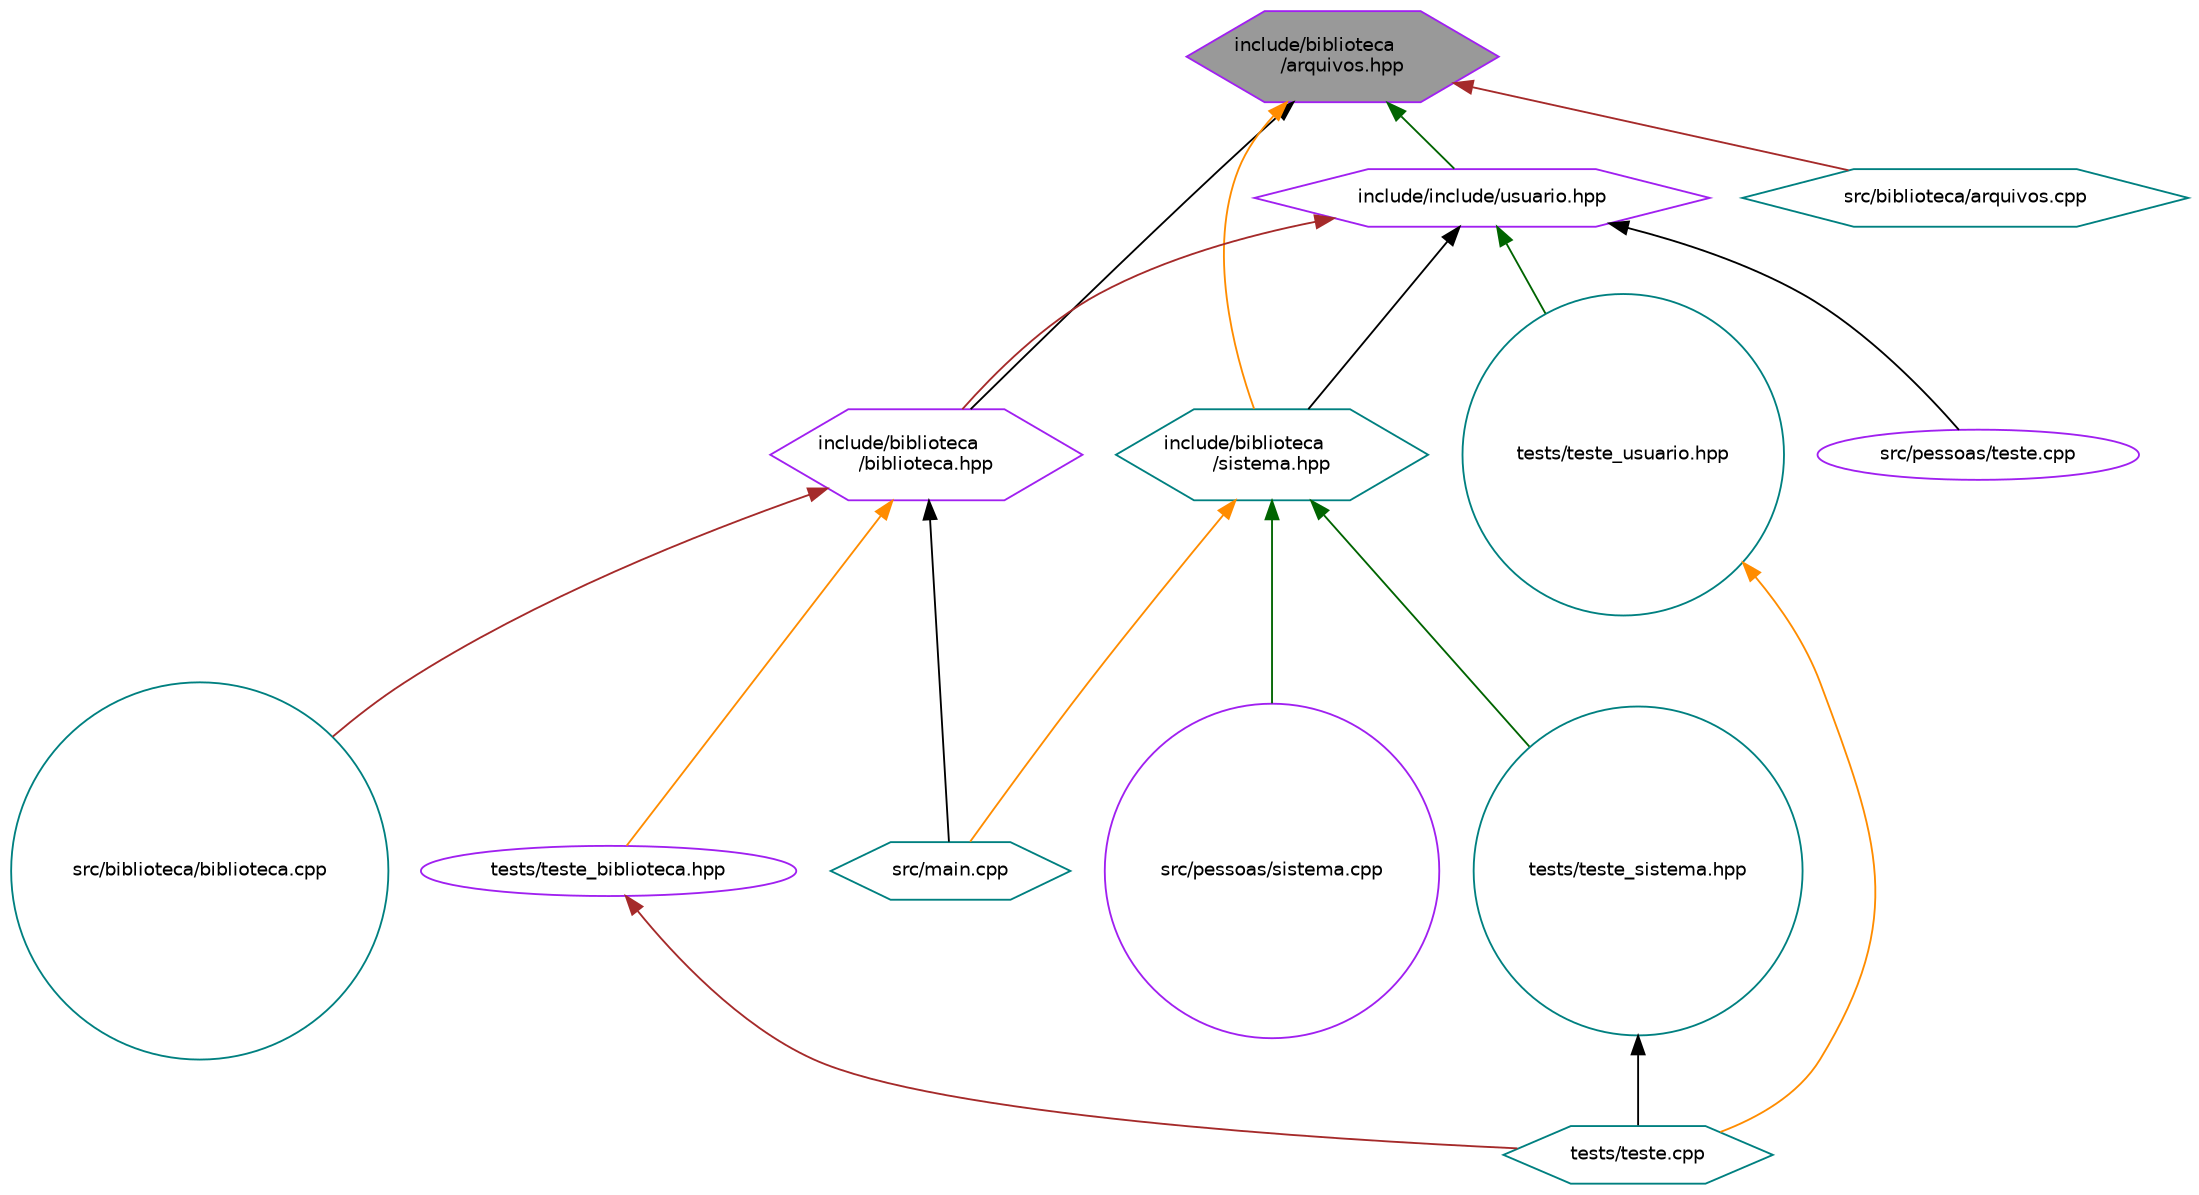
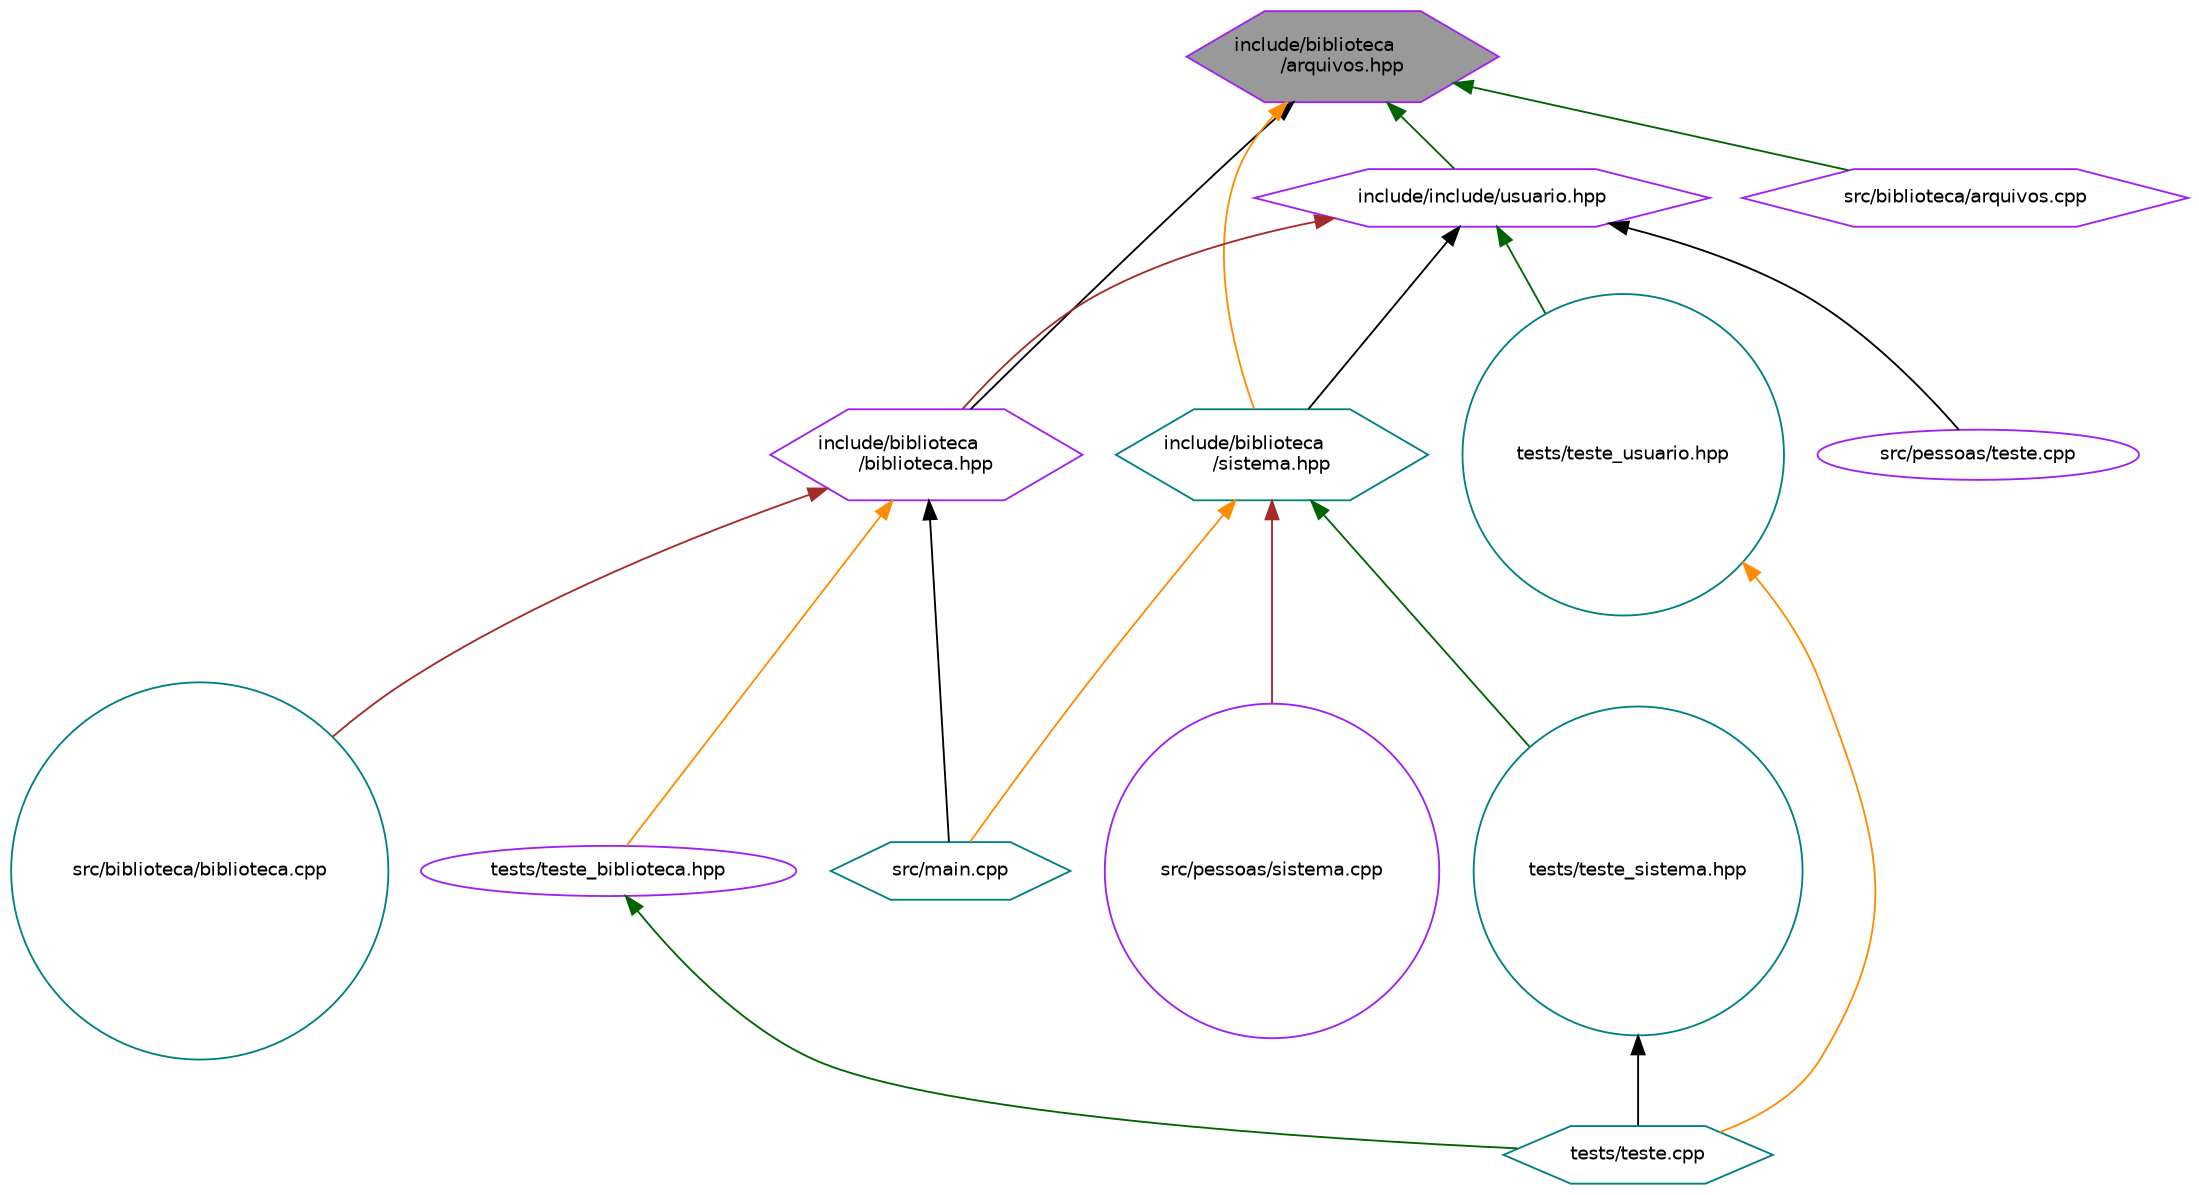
(1661, 129) -> (1661, 129)
(1965, 198) -> (1965, 198)
(1272, 612) -> (1272, 612)
(1047, 1111) -> (1047, 1111)
